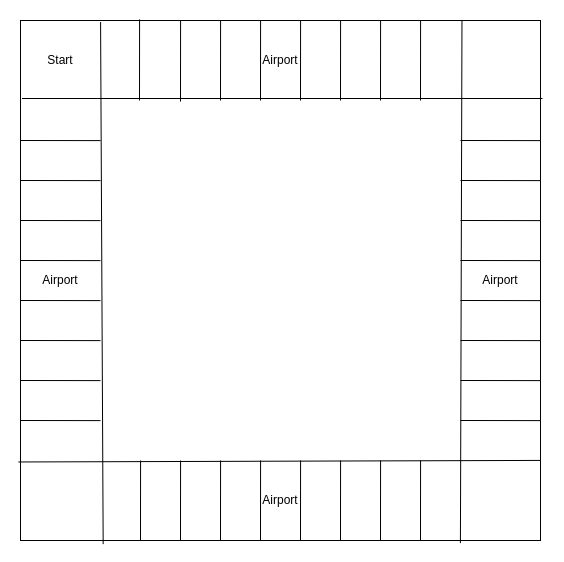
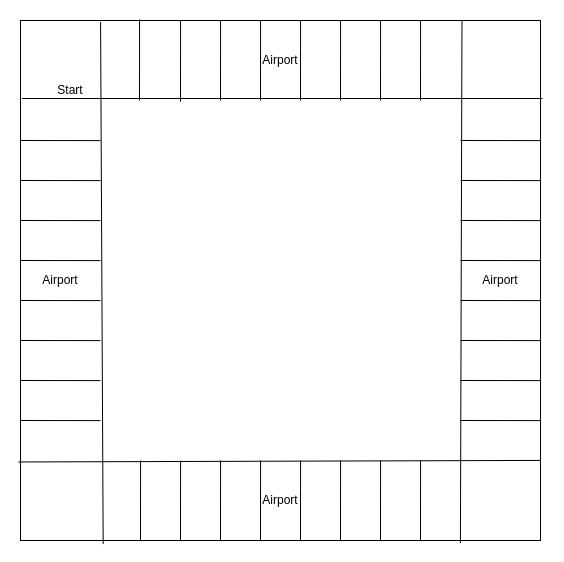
(61, 61) -> (71, 91)
